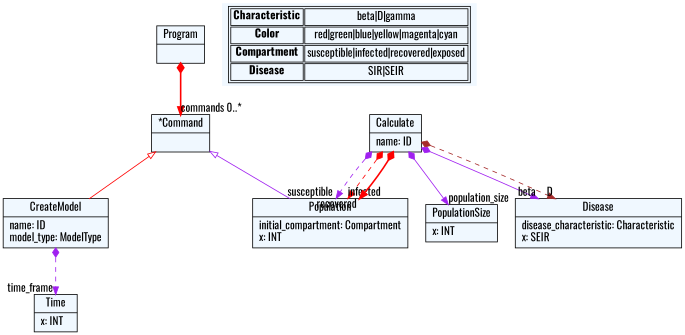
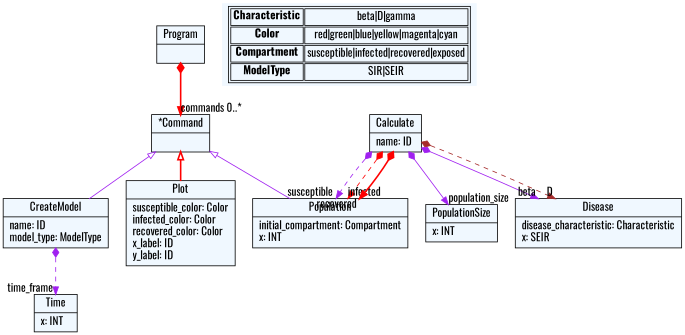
(267, 71) -> (267, 71)
(119, 178) -> (119, 178)
none -> (181, 223)
